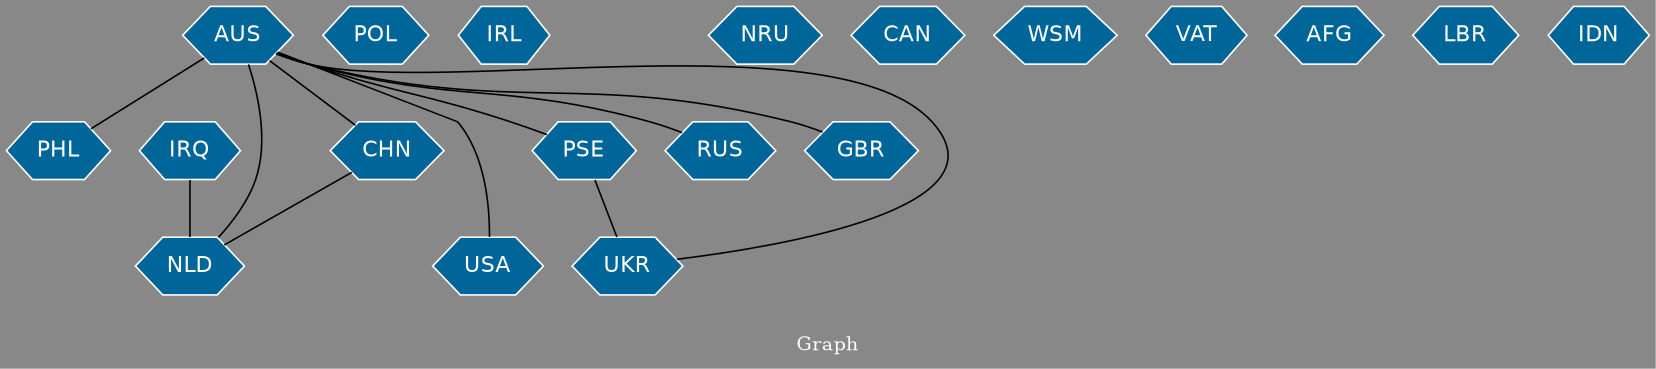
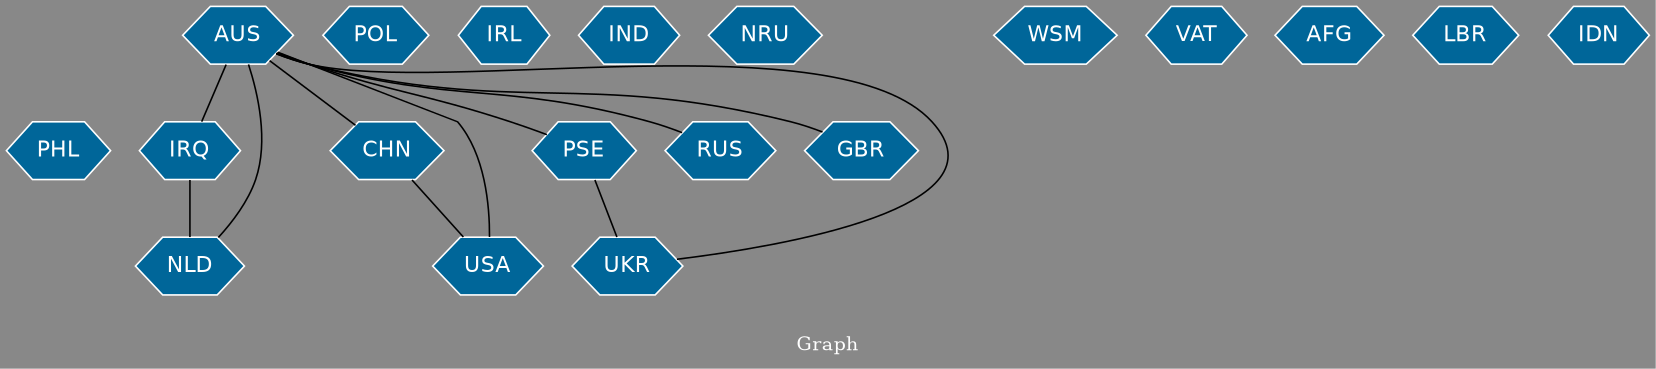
none -> (629, 35)
(908, 35) -> none
(148, 93) -> (214, 93)
(288, 209) -> (438, 209)
